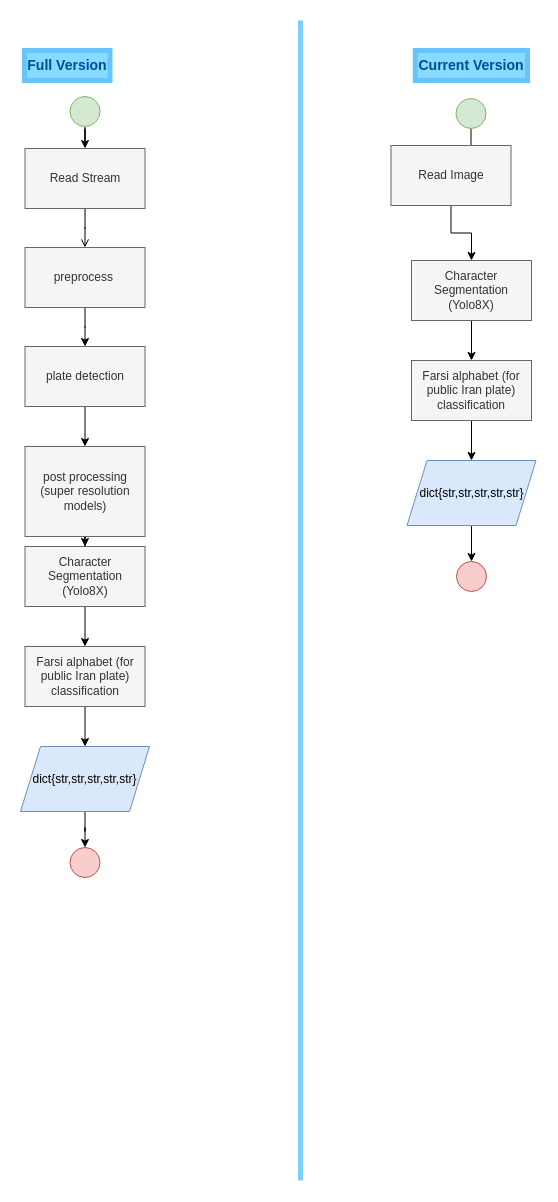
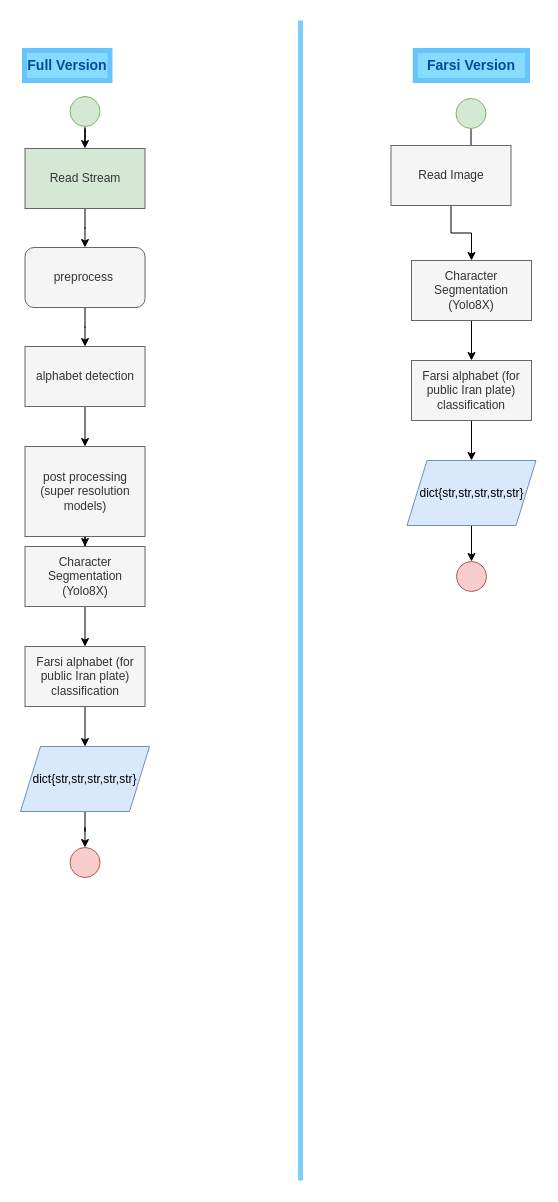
(472, 66) -> (472, 66)
(85, 179) -> (85, 179)
(85, 240) -> (85, 239)
(85, 278) -> (85, 278)
(86, 377) -> (86, 377)
